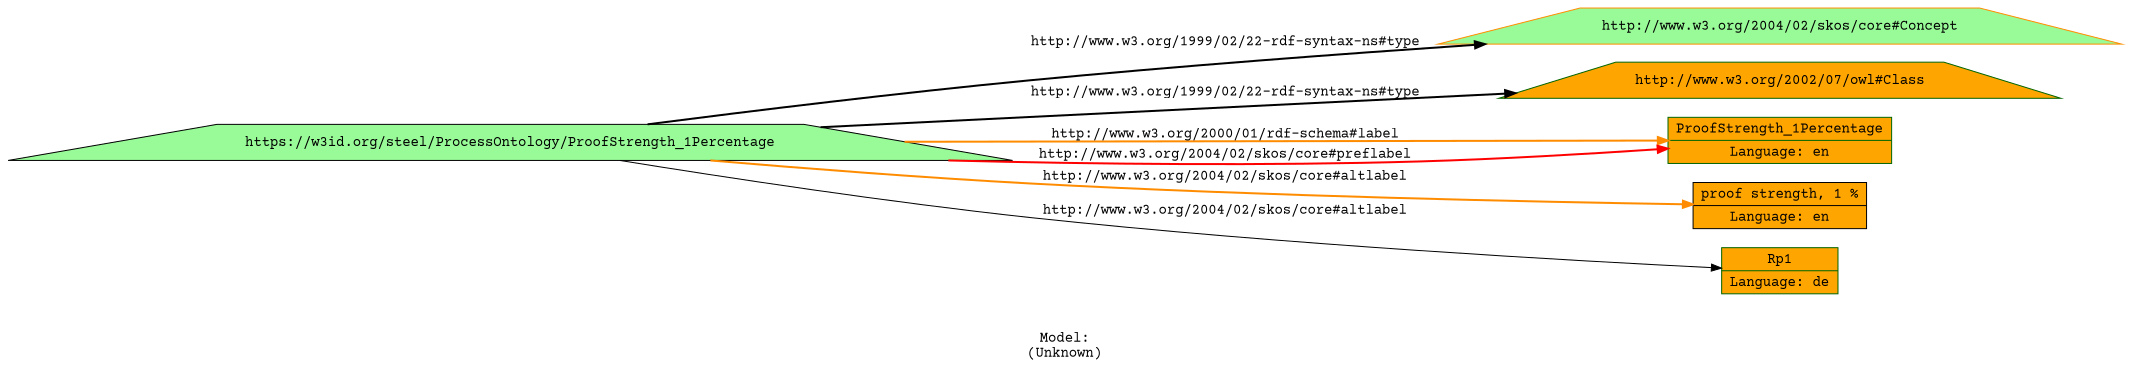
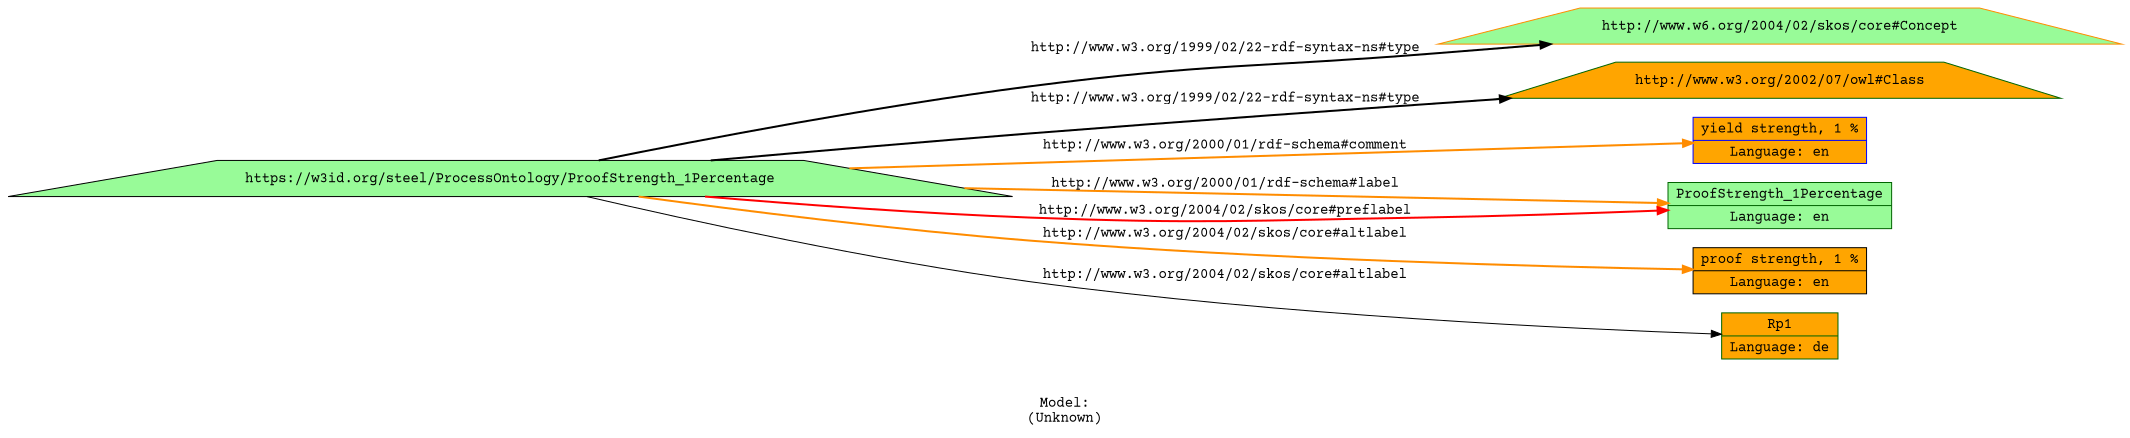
(1780, 26) -> (1780, 26)
(1780, 140) -> (1780, 206)
none -> (1780, 140)
